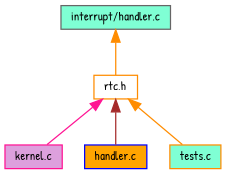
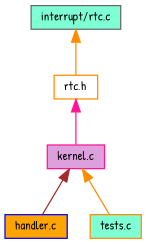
(116, 17) -> (76, 17)
(160, 126) -> (99, 197)
(116, 128) -> (53, 197)
